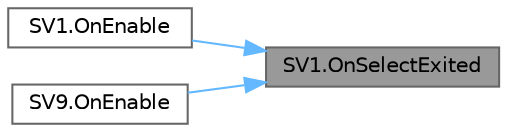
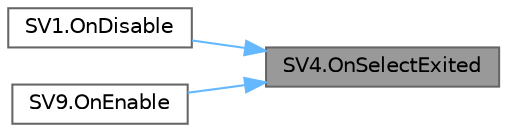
(100, 28) -> (100, 28)
(383, 67) -> (383, 67)
